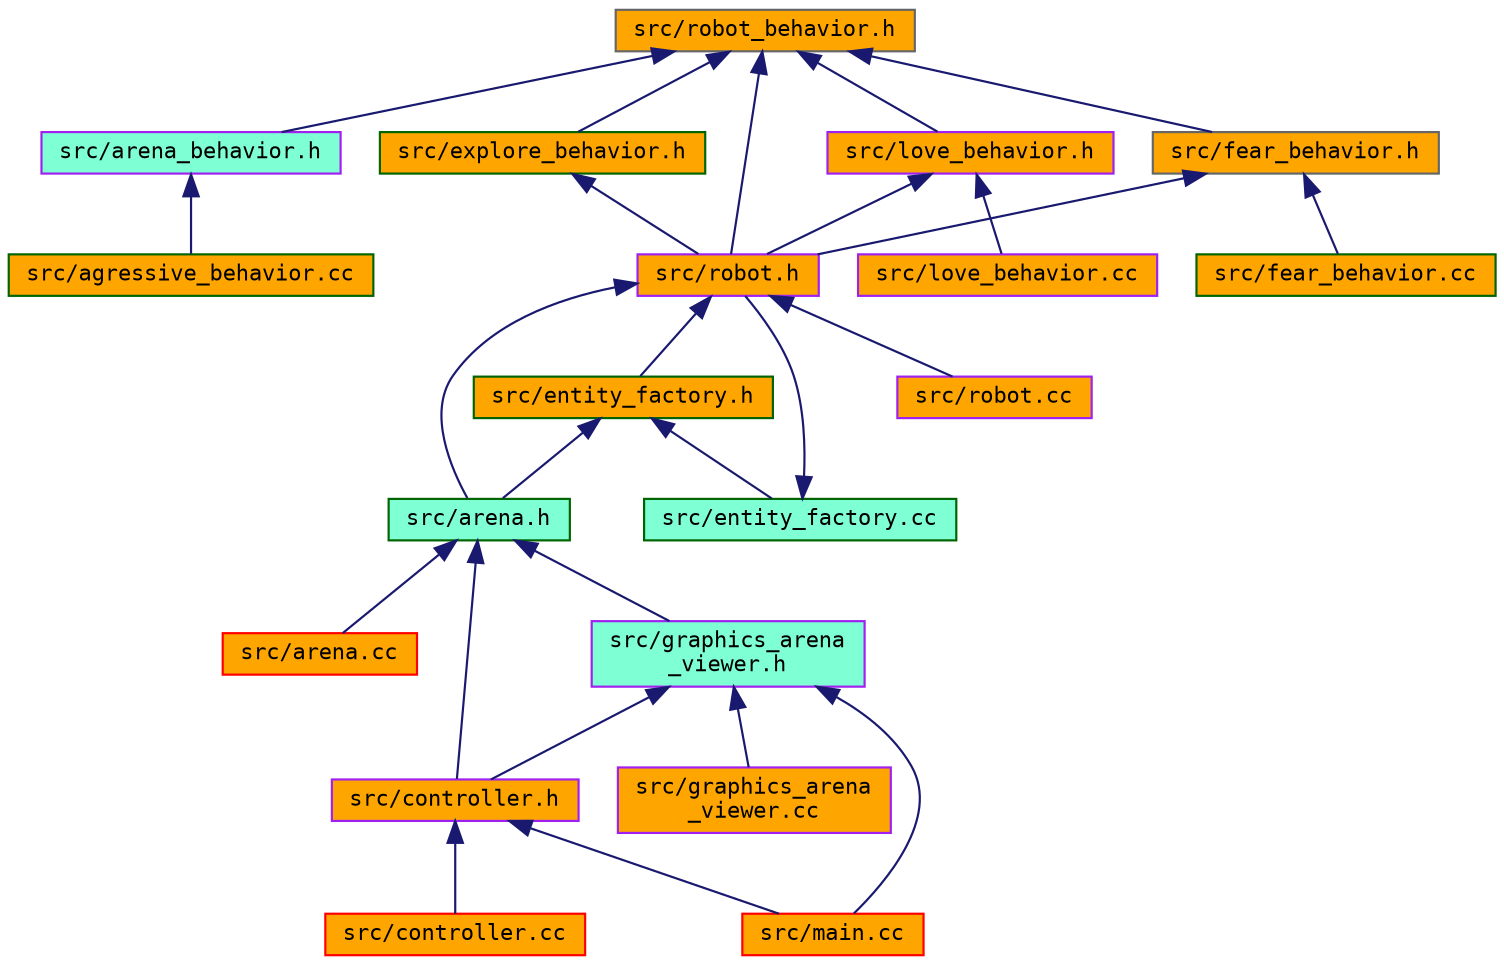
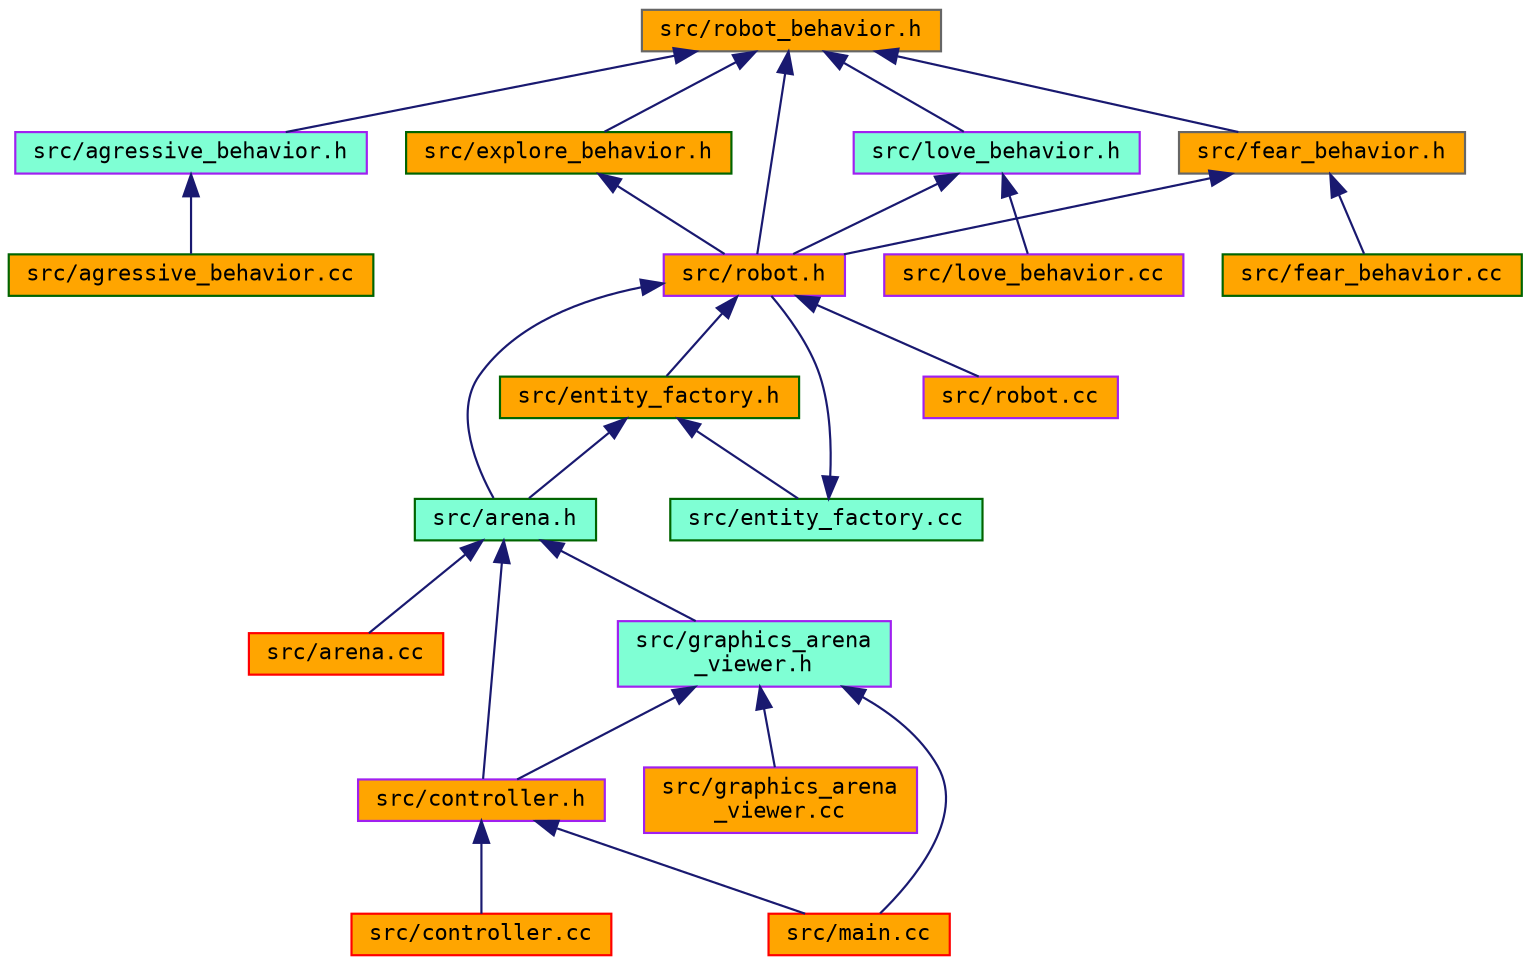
(191, 153) -> (191, 153)
(970, 153) -> (997, 153)
